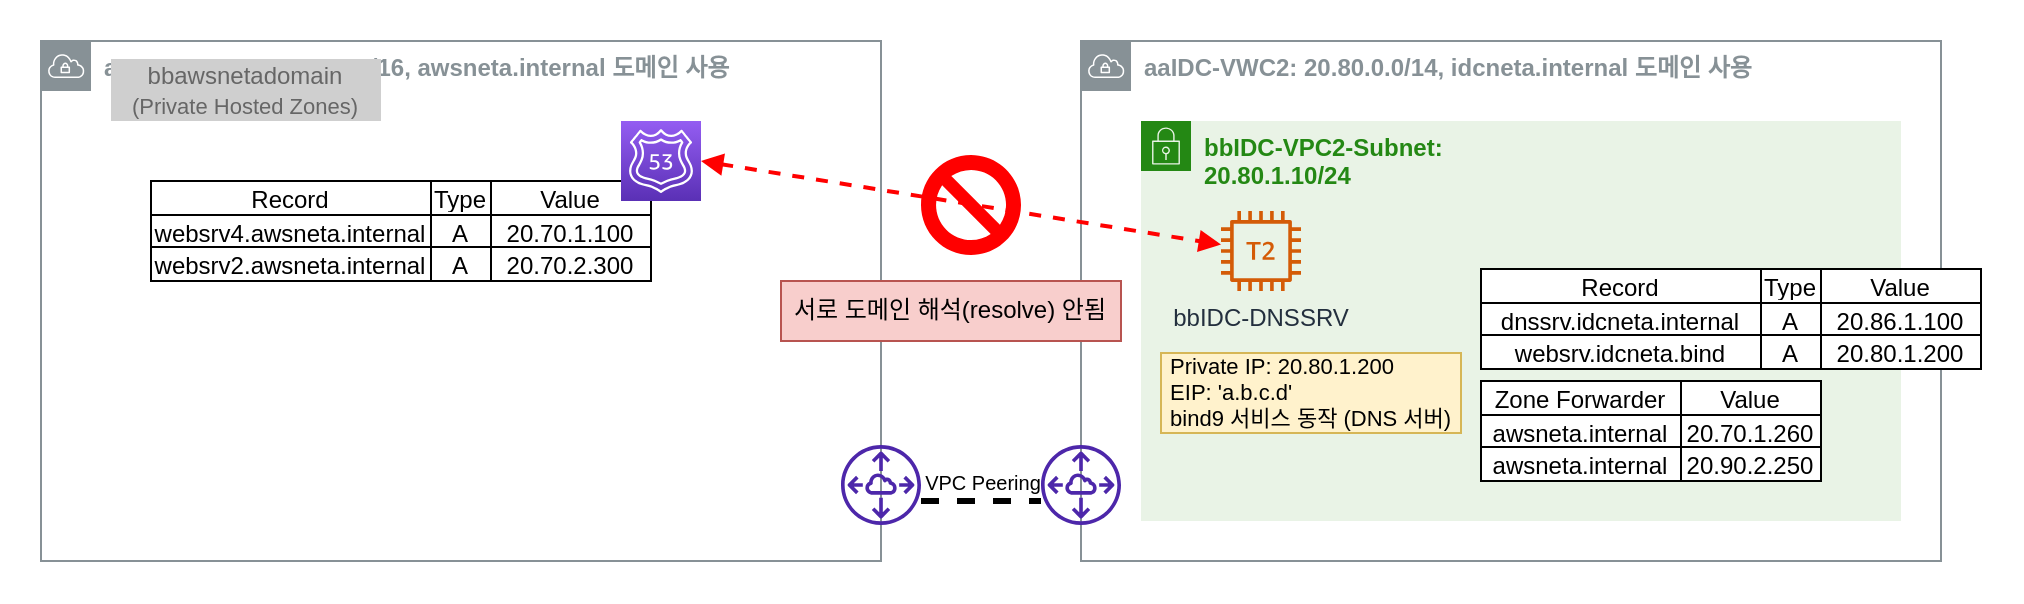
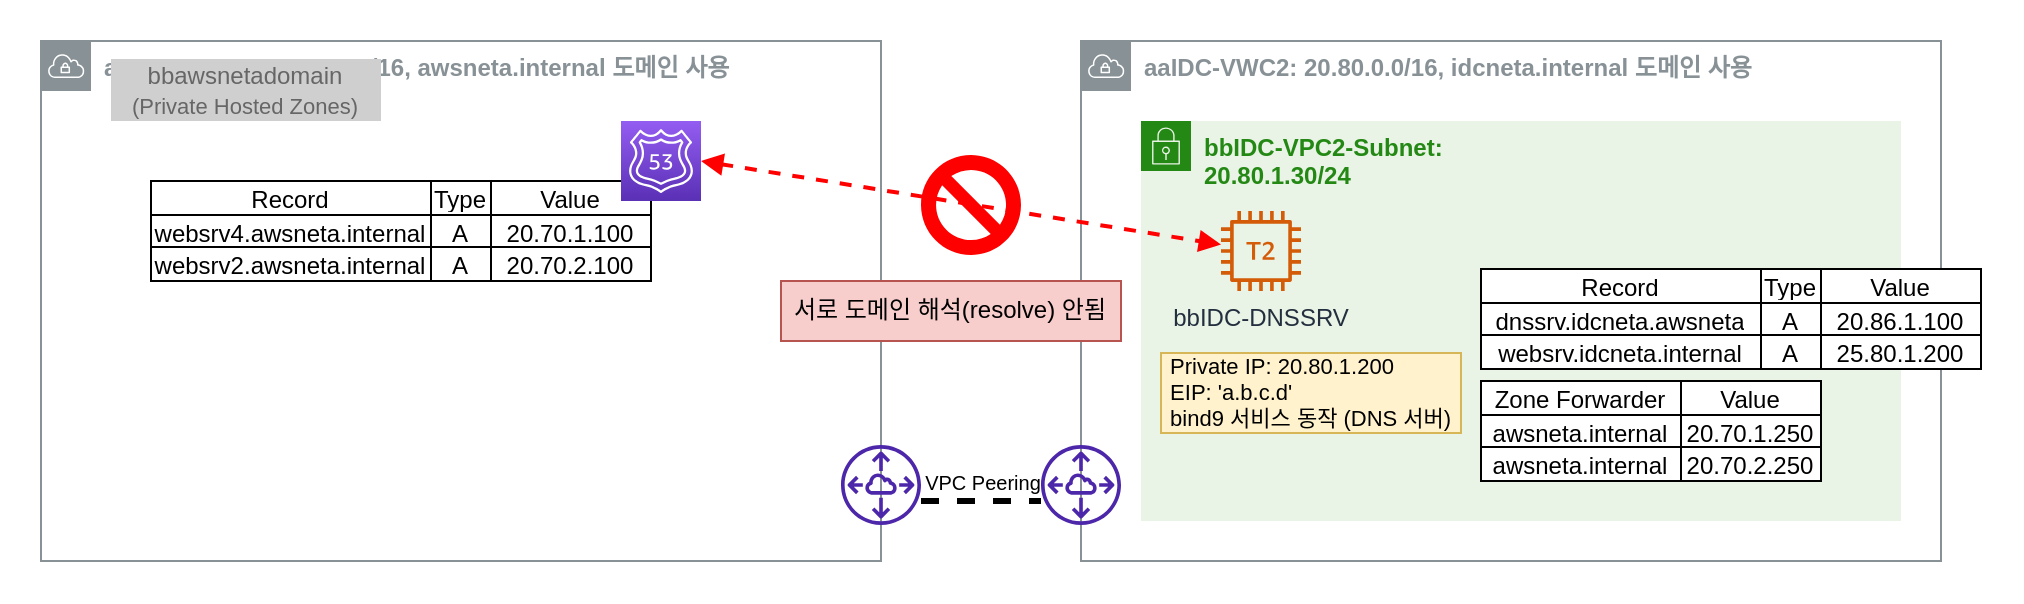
(1460, 69) -> (1460, 69)
(1323, 164) -> (1323, 164)
(571, 265) -> (571, 265)
(1621, 319) -> (1621, 319)
(1621, 353) -> (1621, 353)
(1901, 353) -> (1901, 353)
(1751, 431) -> (1751, 431)
(1751, 465) -> (1751, 465)
